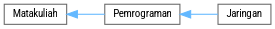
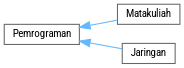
(91, 14) -> (104, 23)
